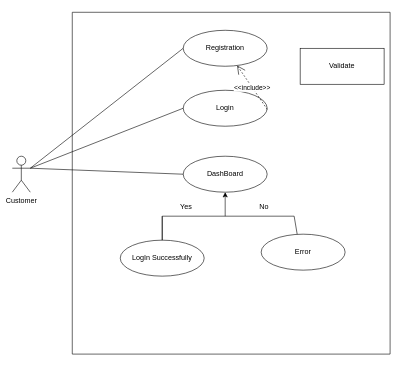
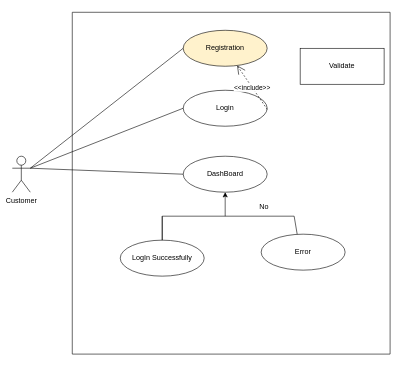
(225, 48) -> (225, 48)
(186, 207) -> none
